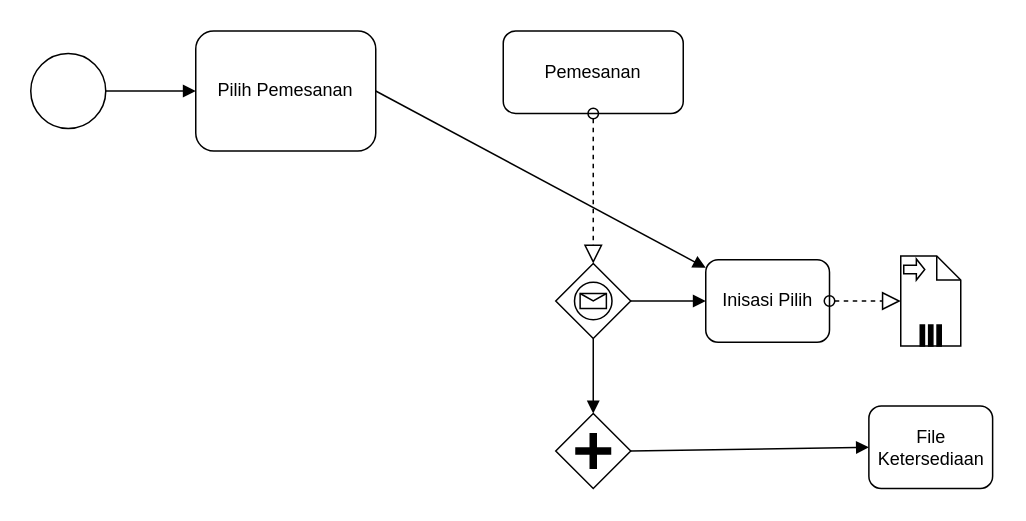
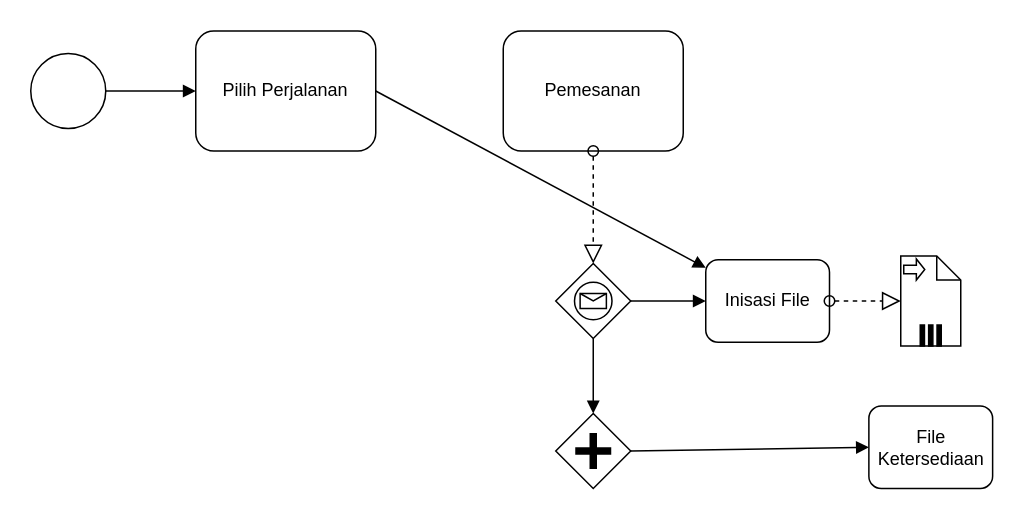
(593, 72) -> (593, 91)
(286, 91) -> (286, 91)
(768, 301) -> (768, 301)
